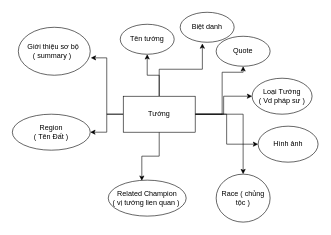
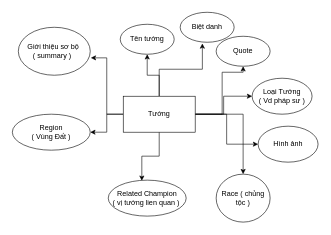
(51, 132) -> (51, 132)
